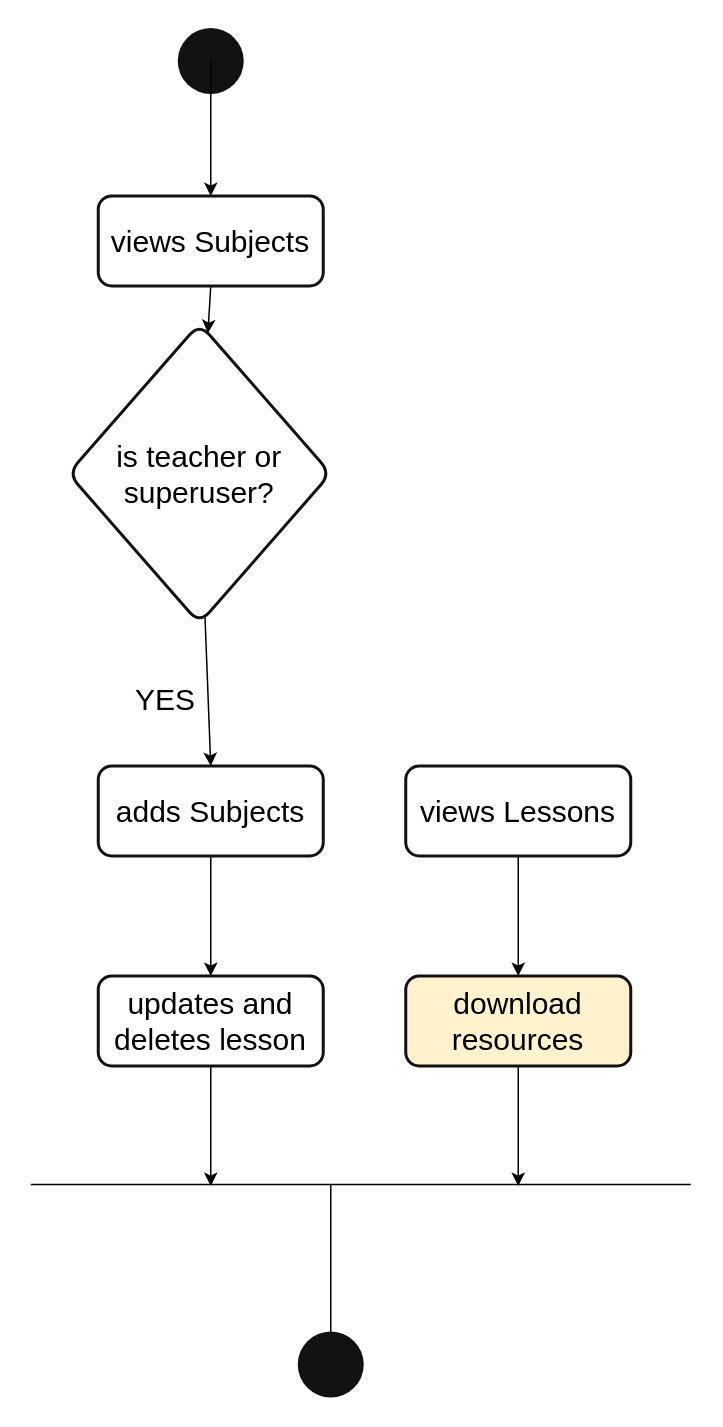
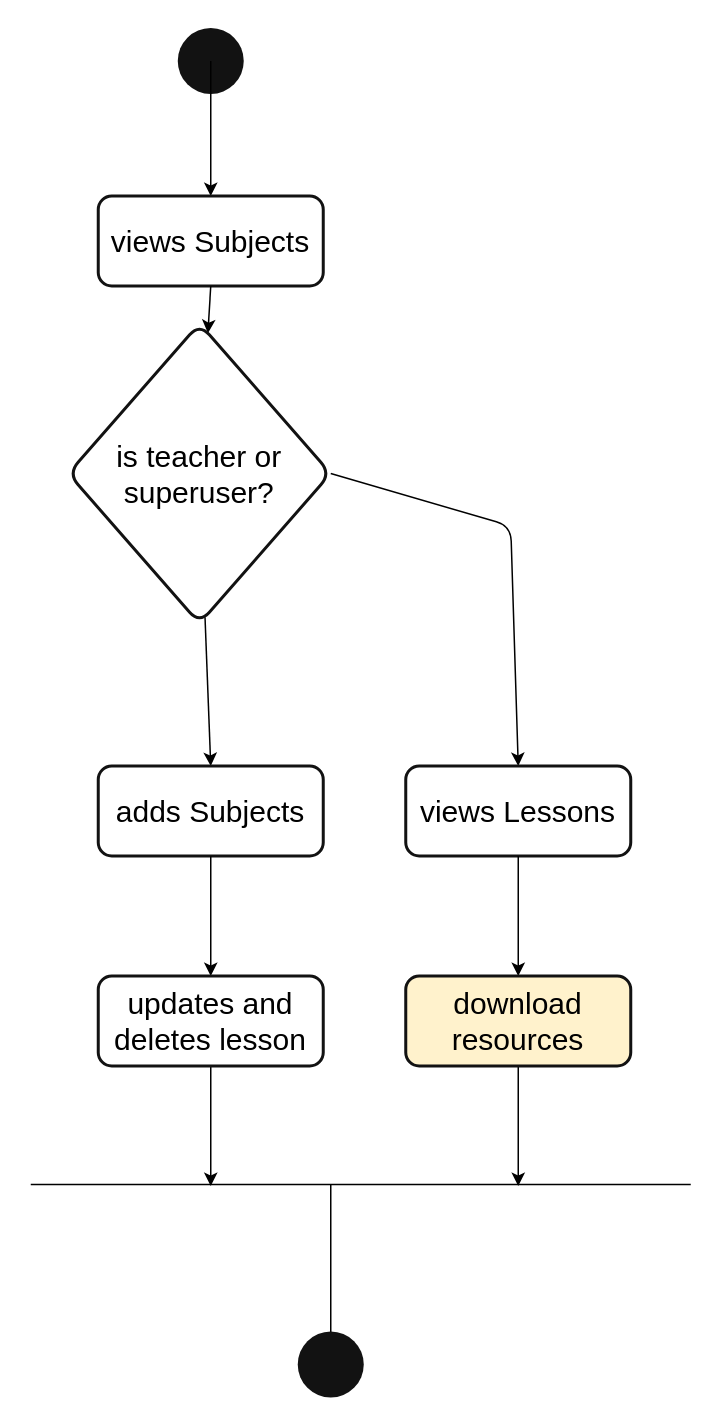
none -> (512, 552)
(166, 698) -> none
